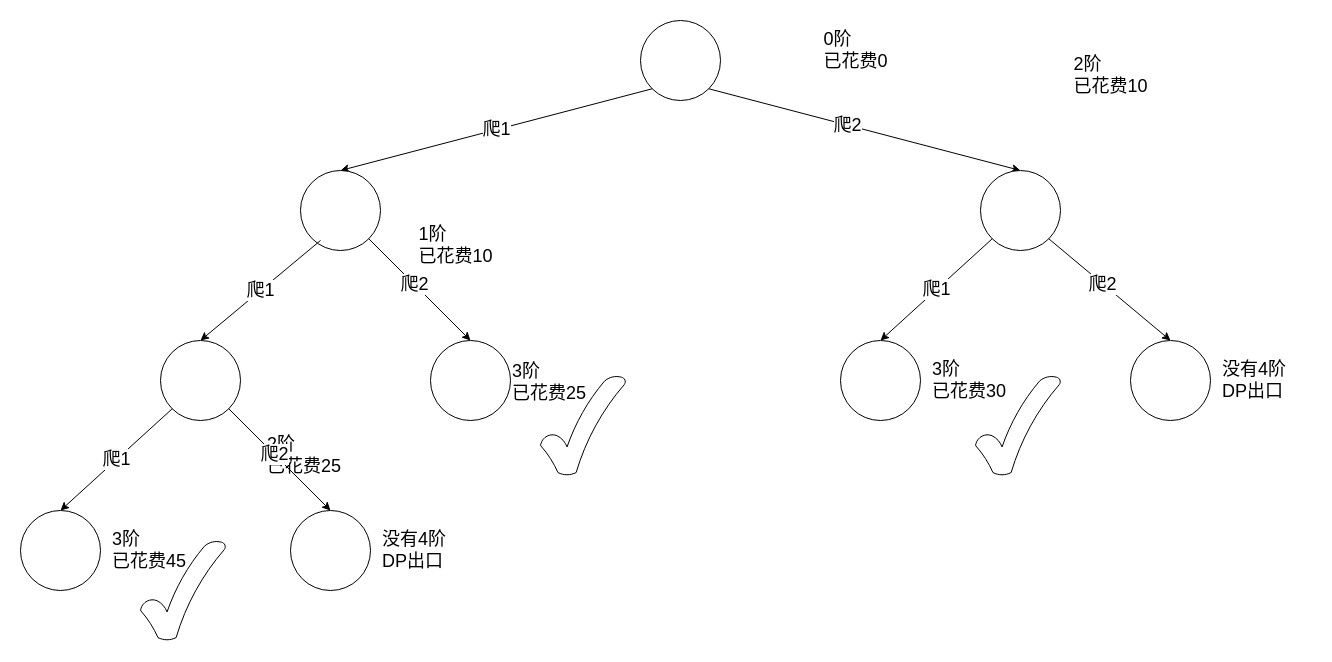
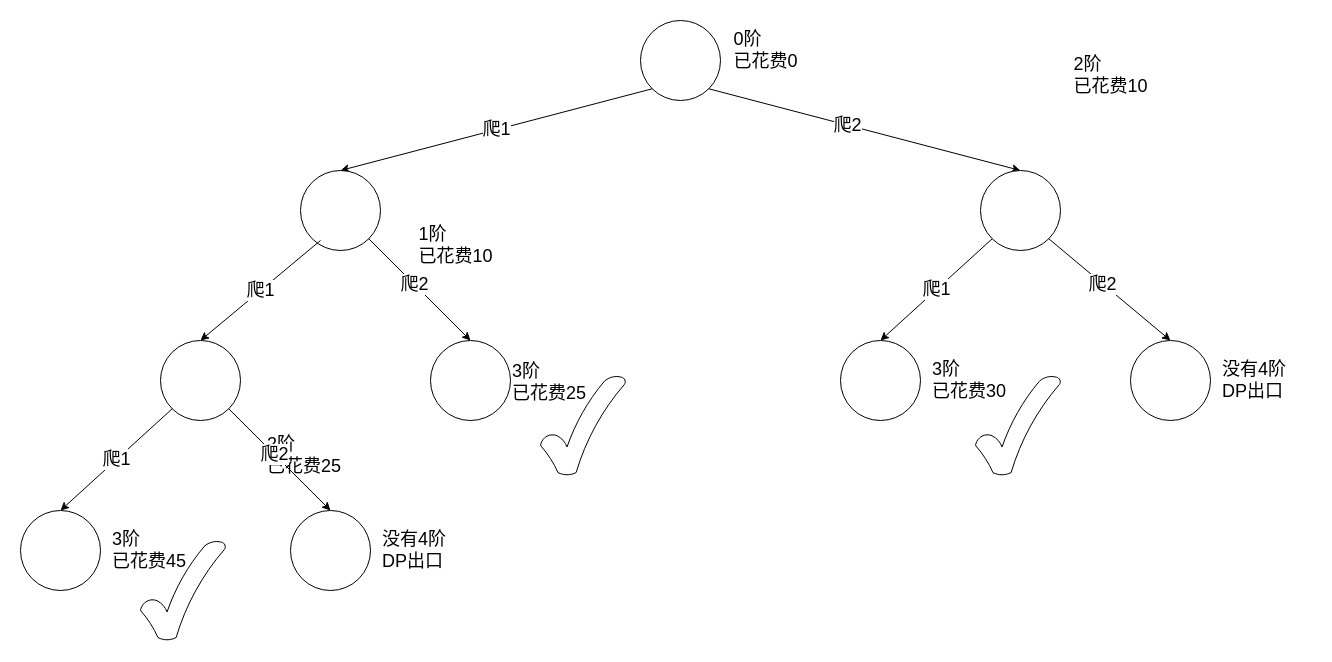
(856, 51) -> (766, 51)
